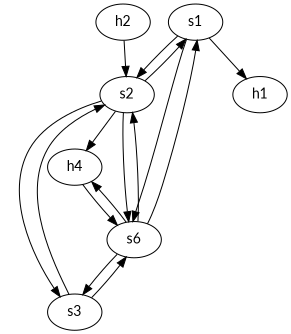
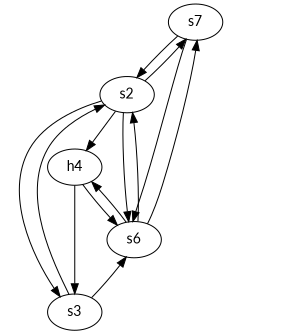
(123, 22) -> none
(196, 22) -> (196, 22)
(260, 95) -> none
(103, 270) -> (75, 234)
